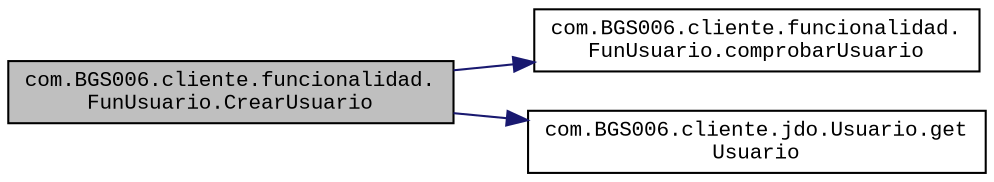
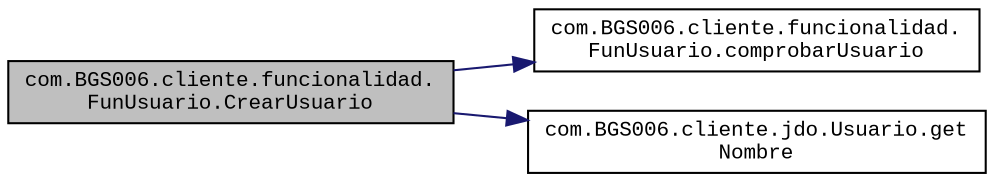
(757, 142) -> (757, 142)
